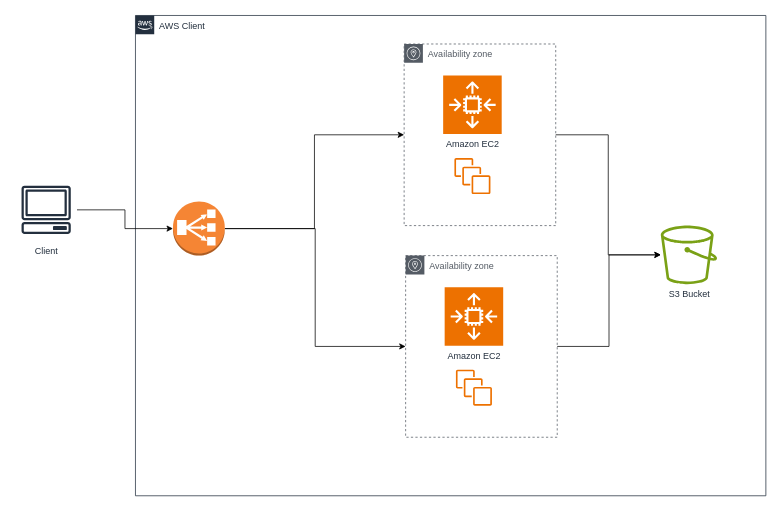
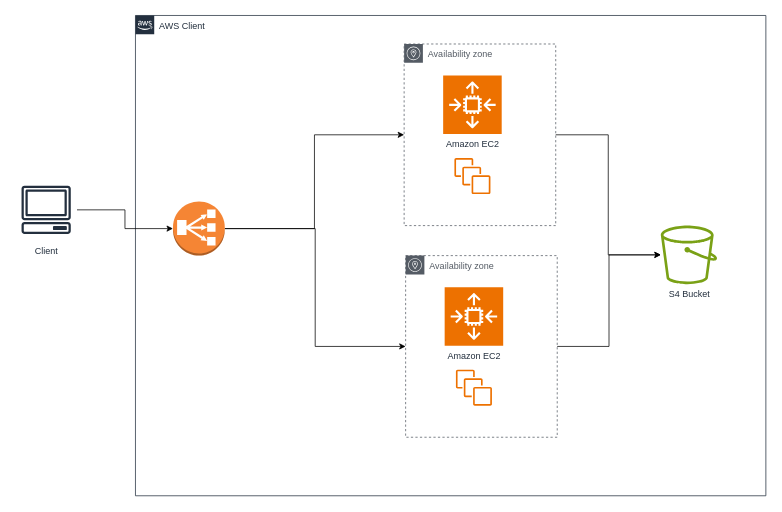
(689, 295) -> (689, 295)
